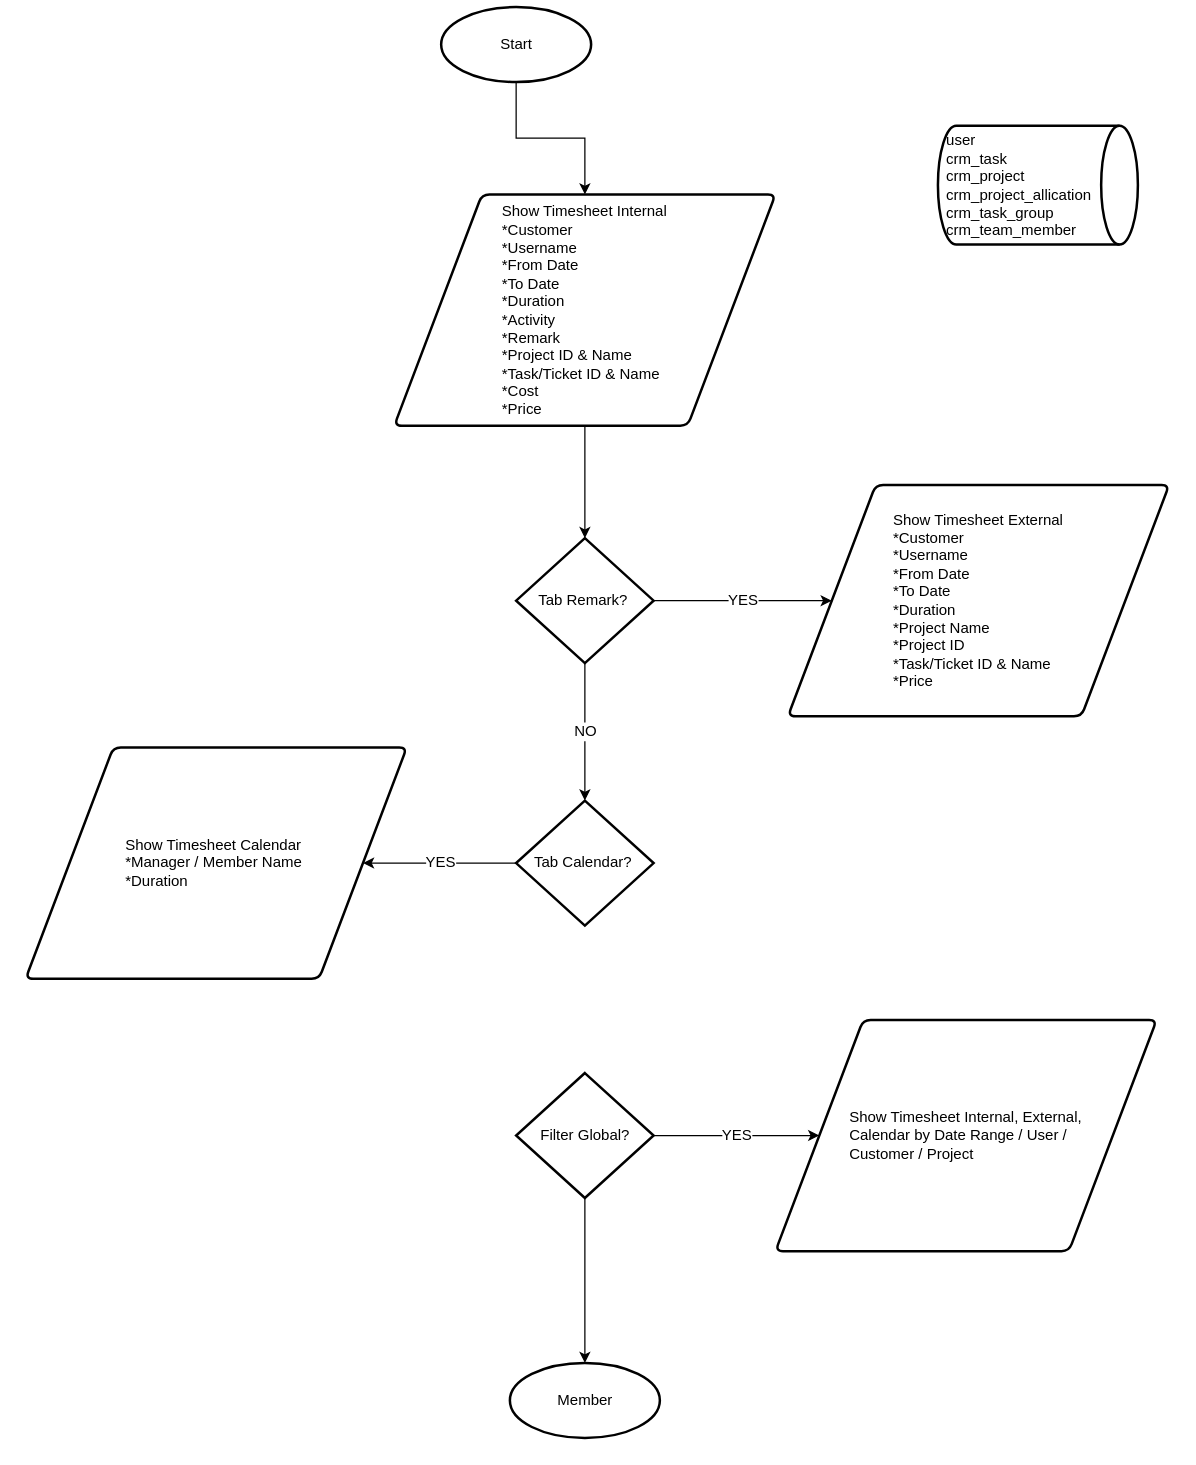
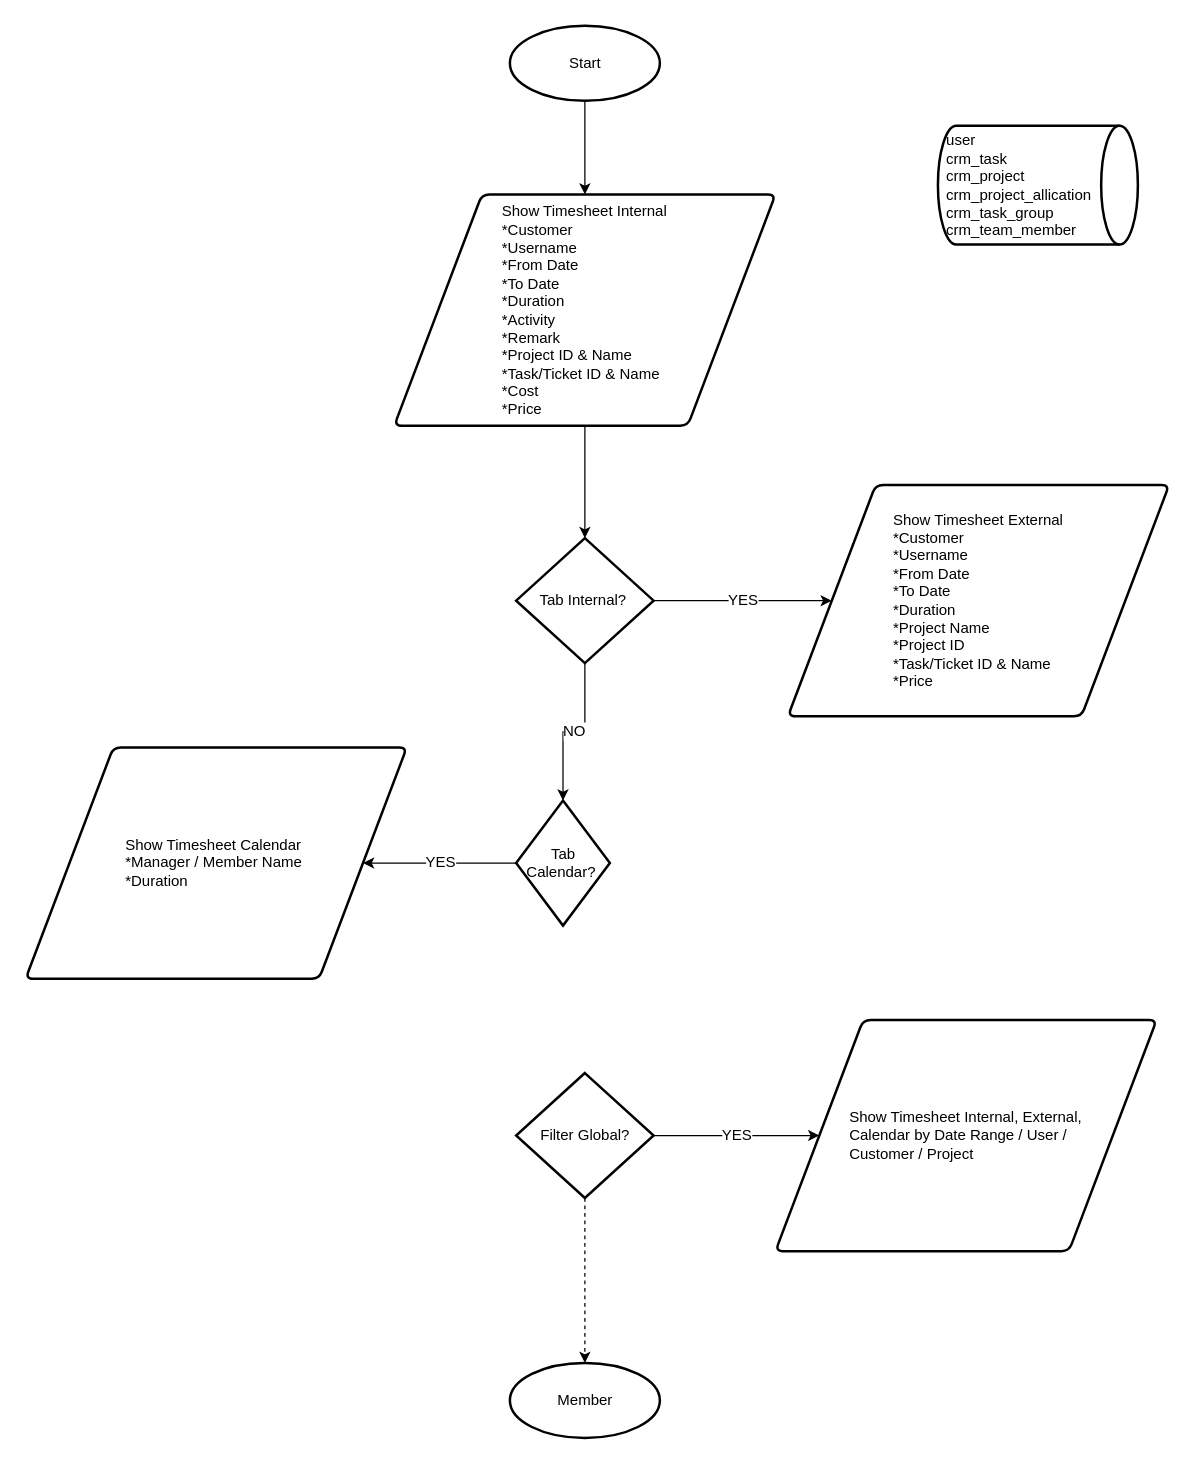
(516, 44) -> (585, 63)
(586, 601) -> (586, 601)
(585, 863) -> (563, 863)
(585, 1277) -> (585, 1277)
